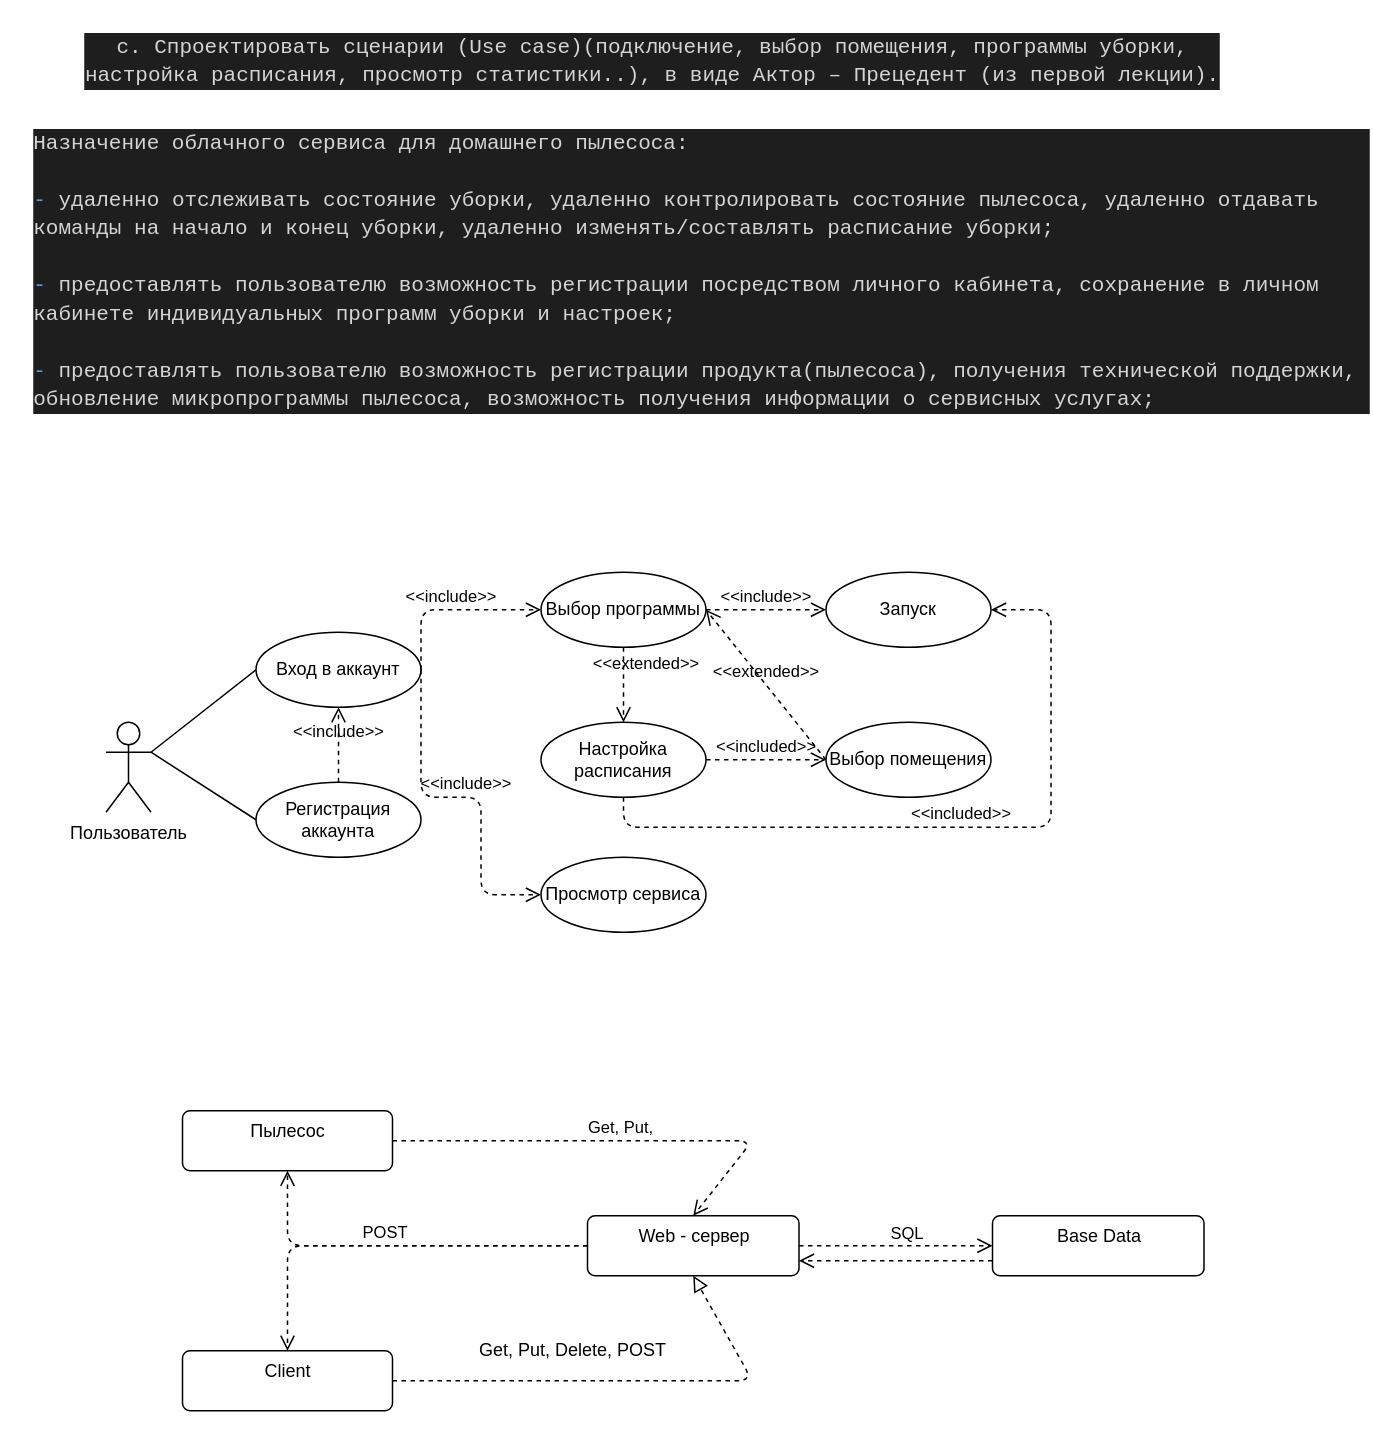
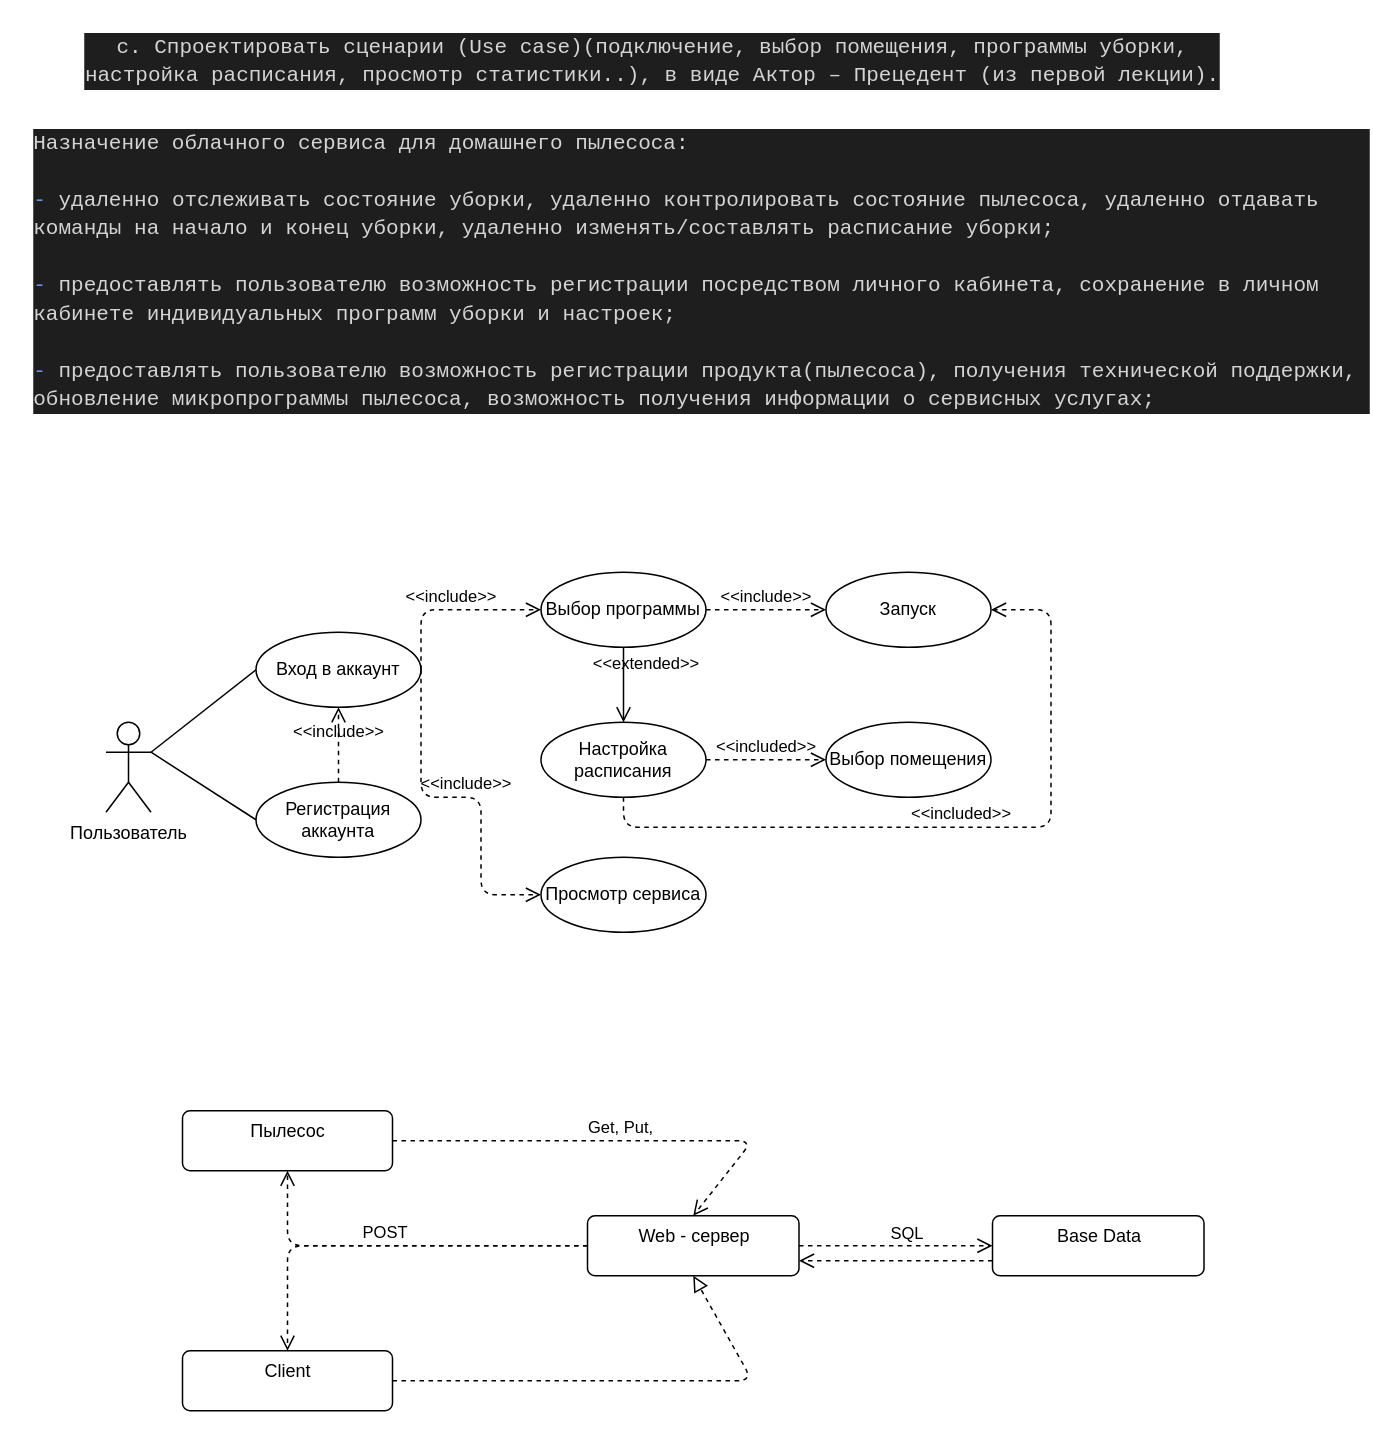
(623, 684) -> (623, 684)
(767, 686) -> none
(572, 1351) -> none
